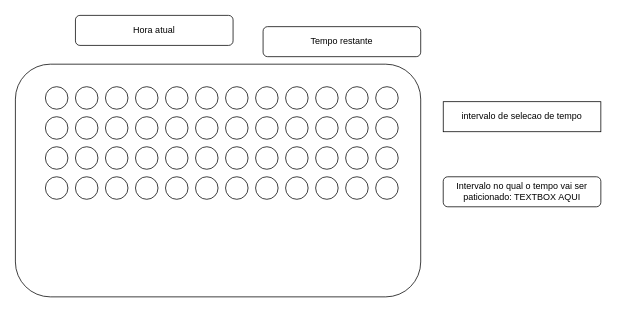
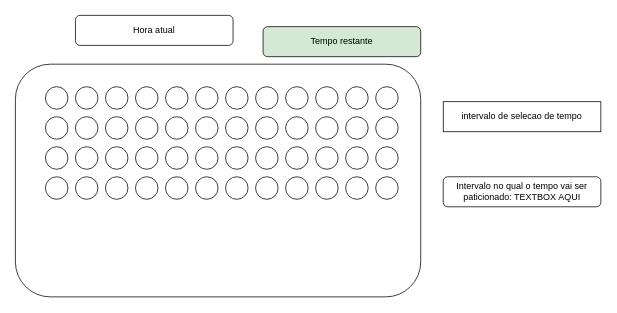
(342, 42) -> (342, 42)
